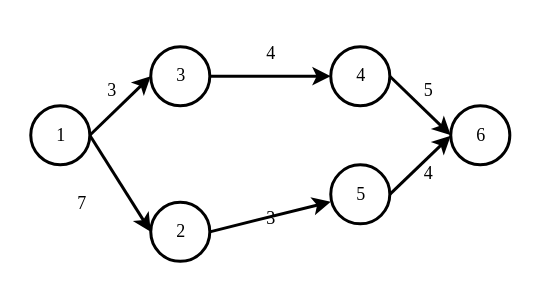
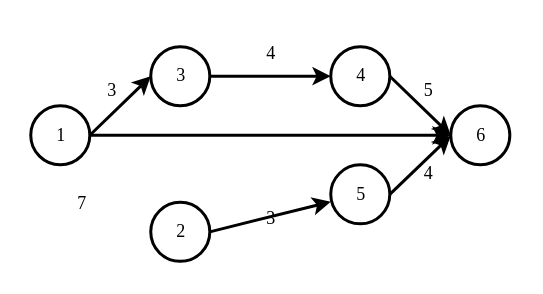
(117, 179) -> (265, 135)
